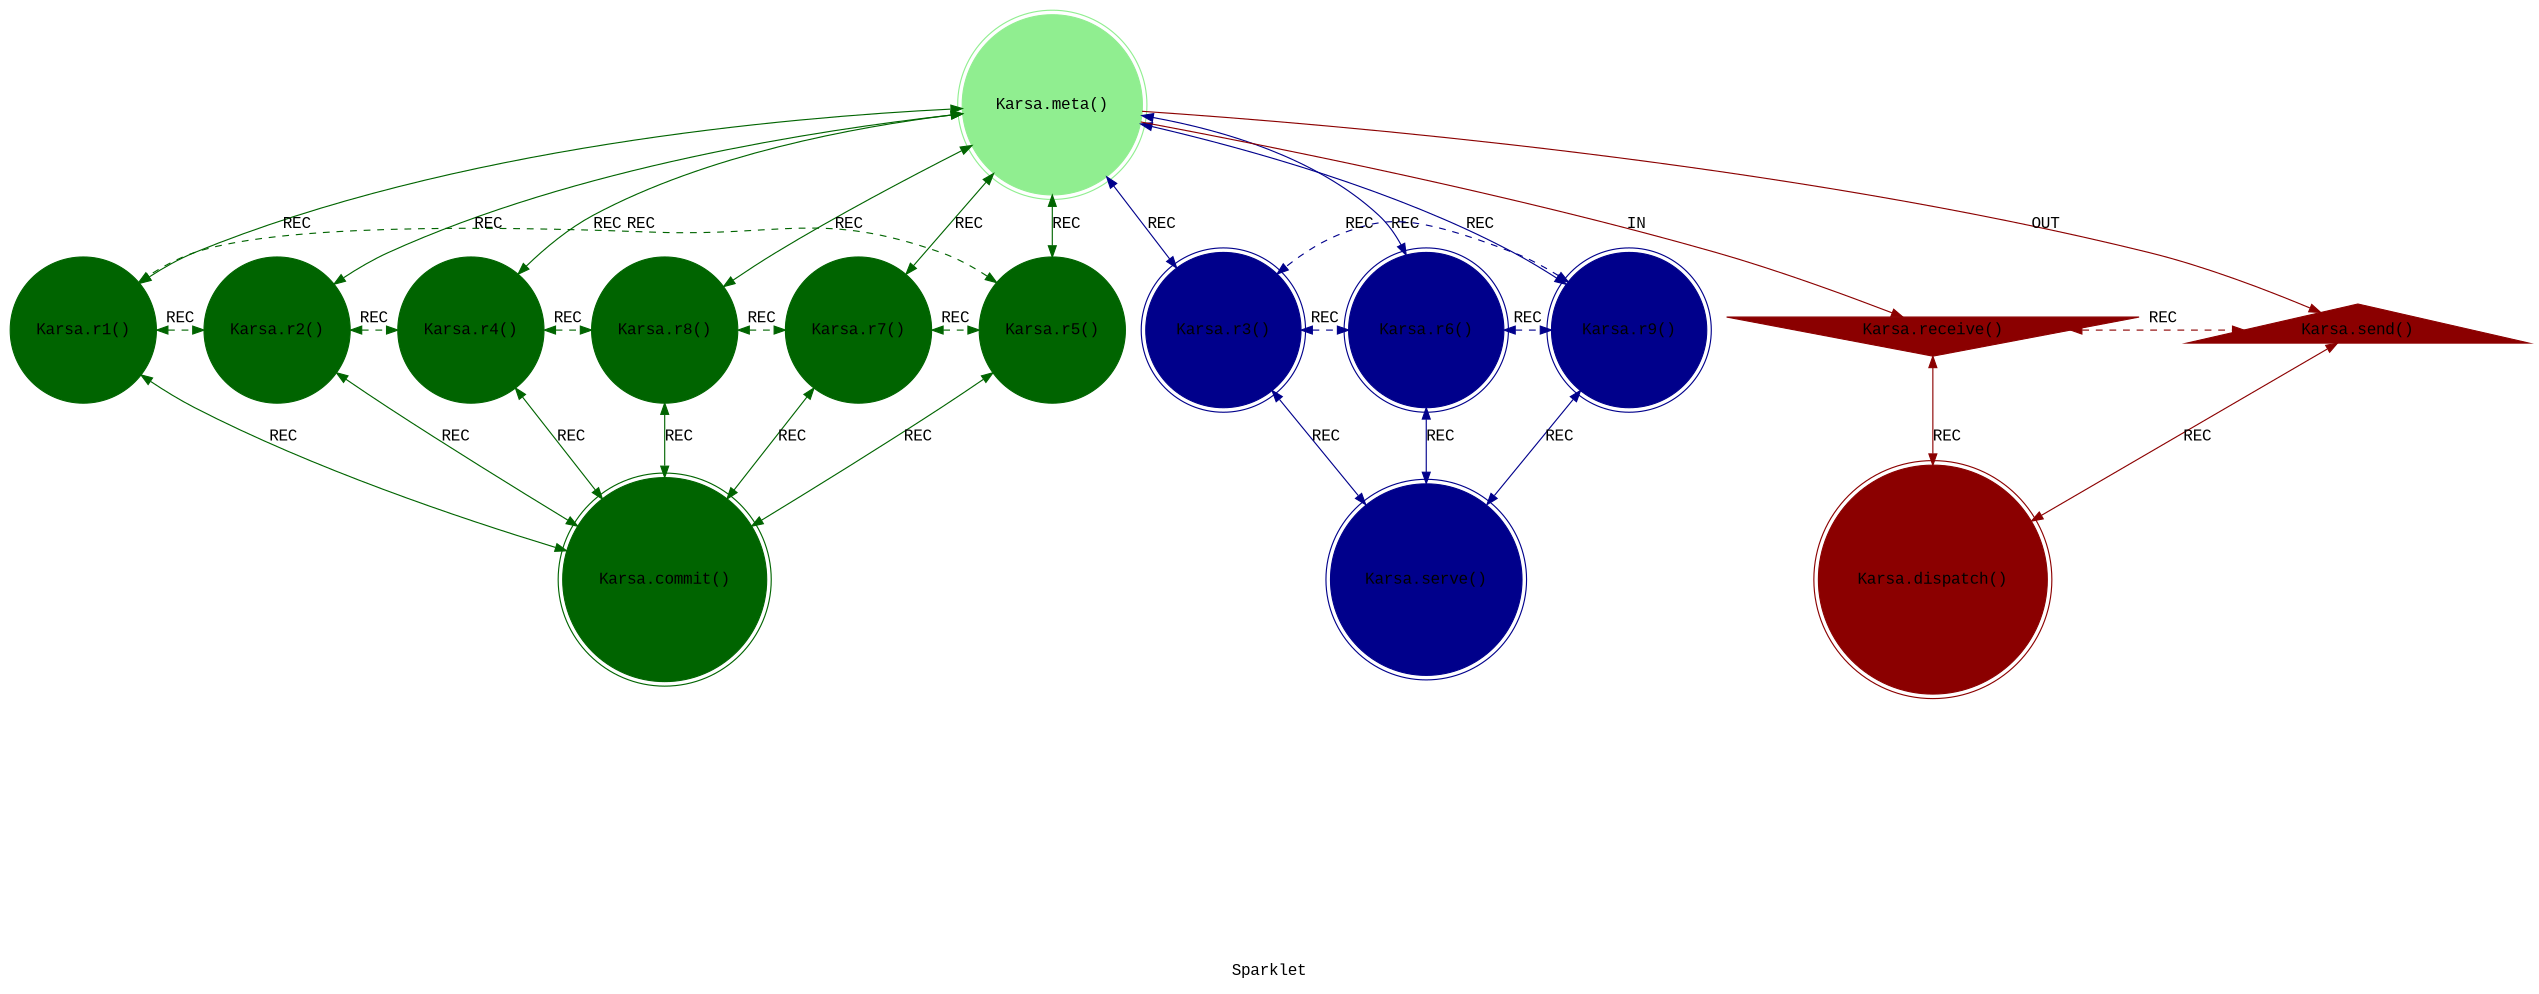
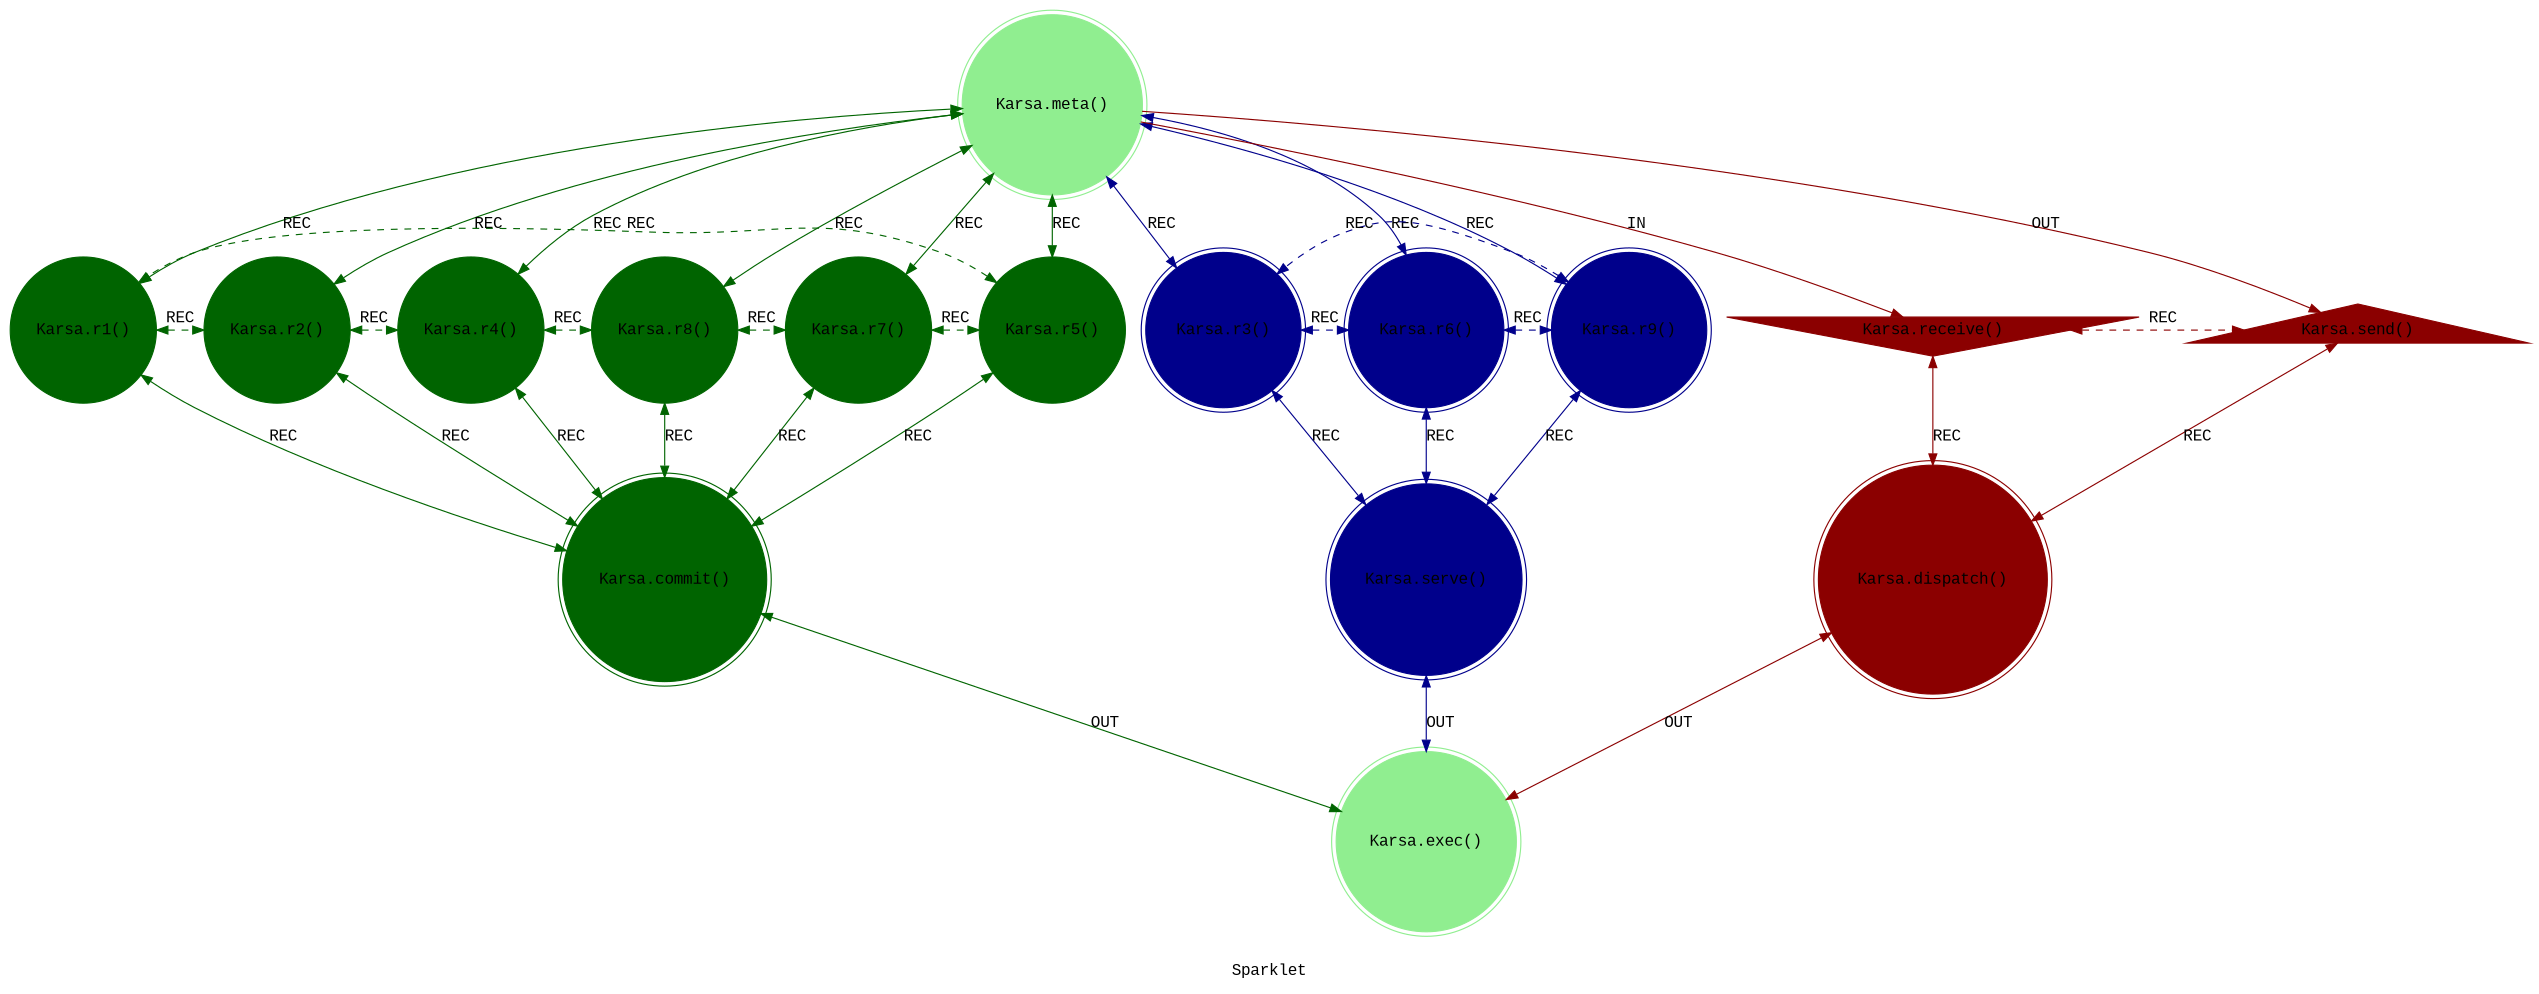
none -> (1426, 842)
